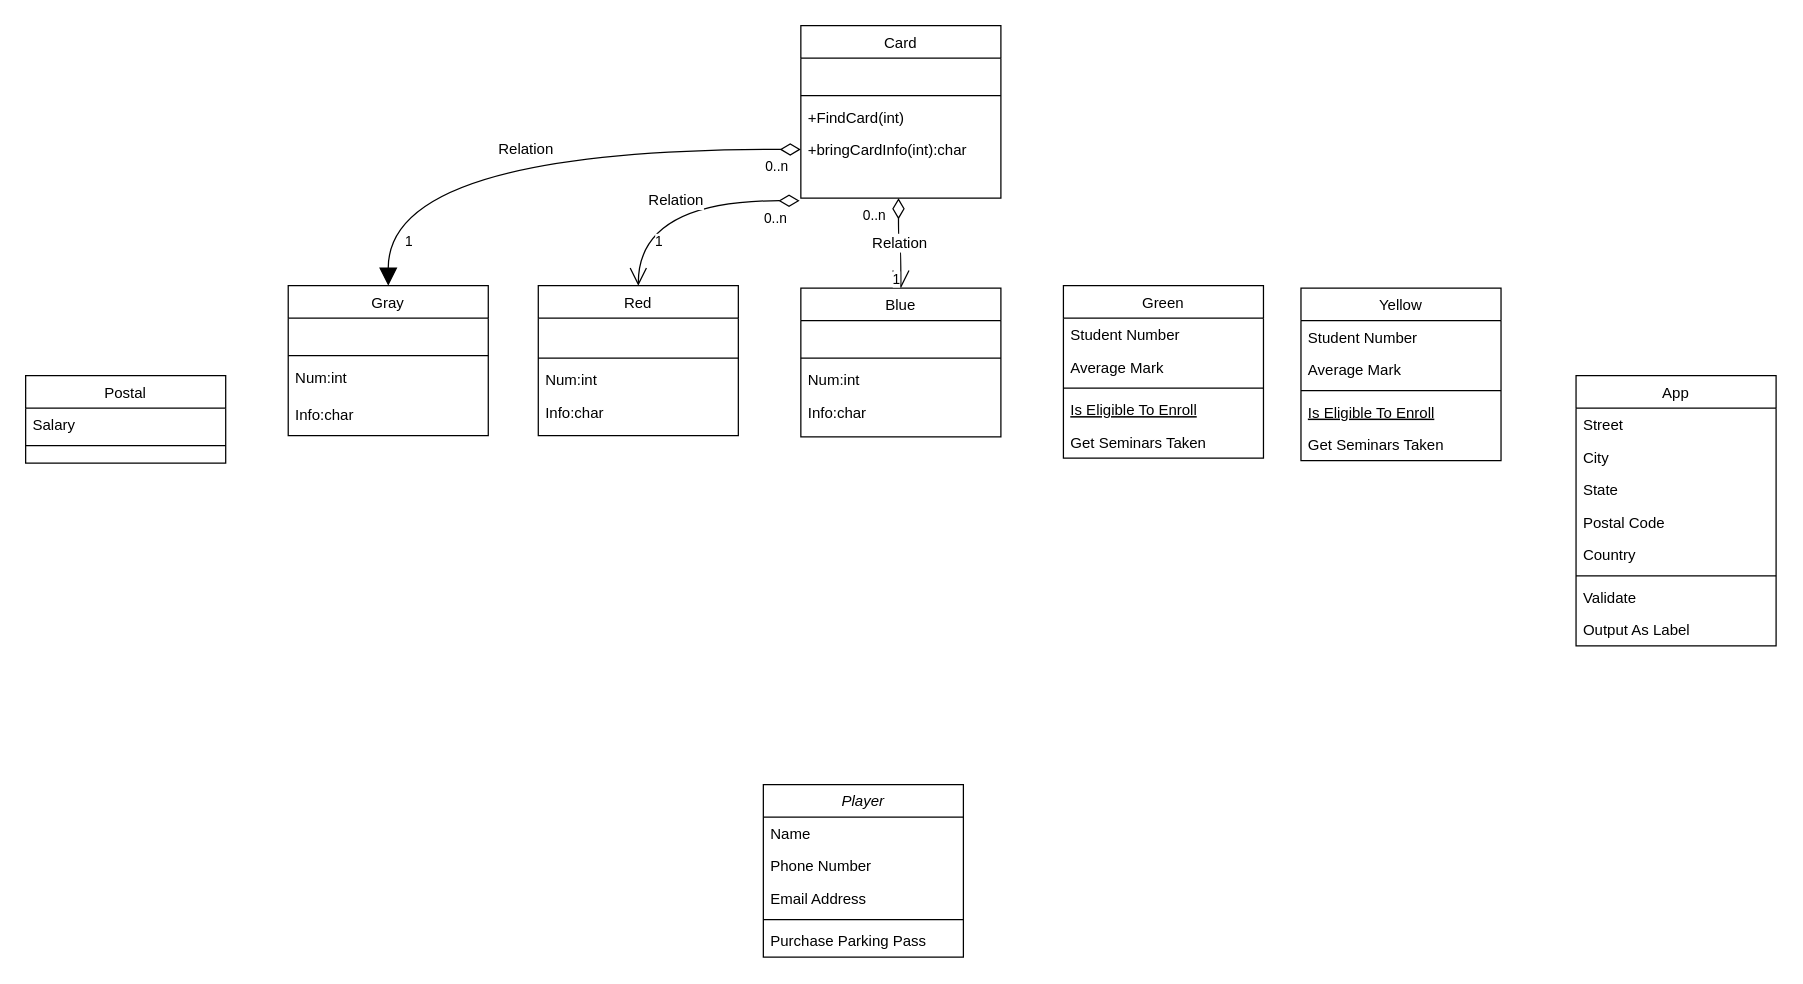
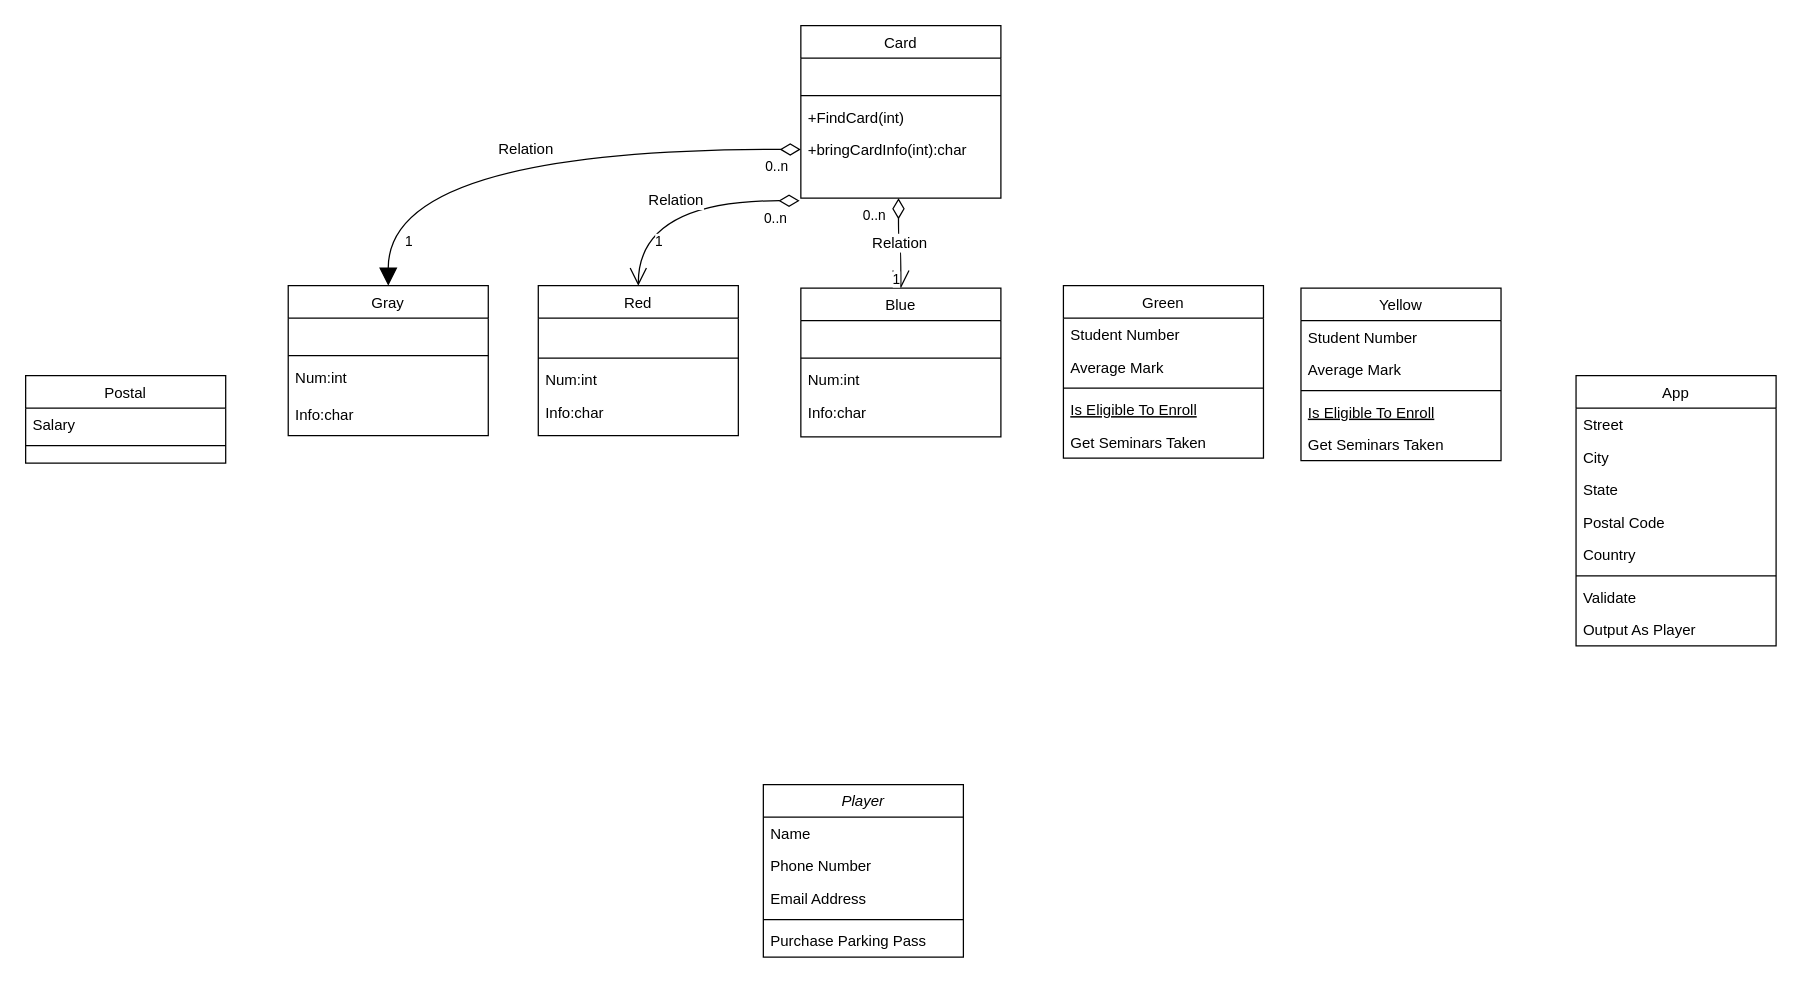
(1640, 630) -> (1644, 630)
